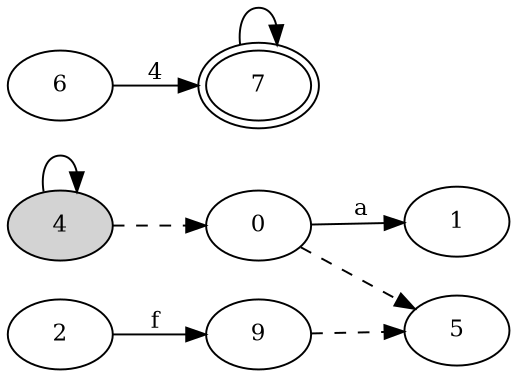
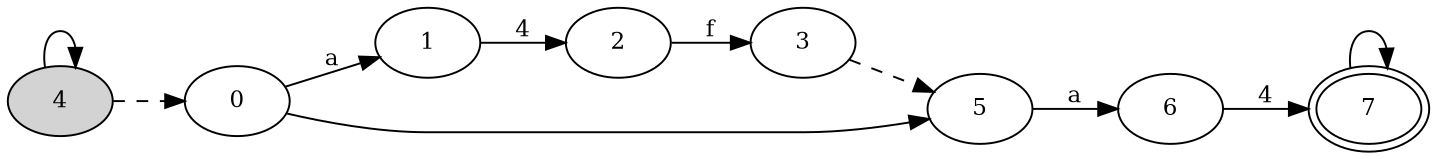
none -> (513, 43)
none -> (1065, 109)
(349, 273) -> (598, 132)
(259, 334) -> (803, 43)
